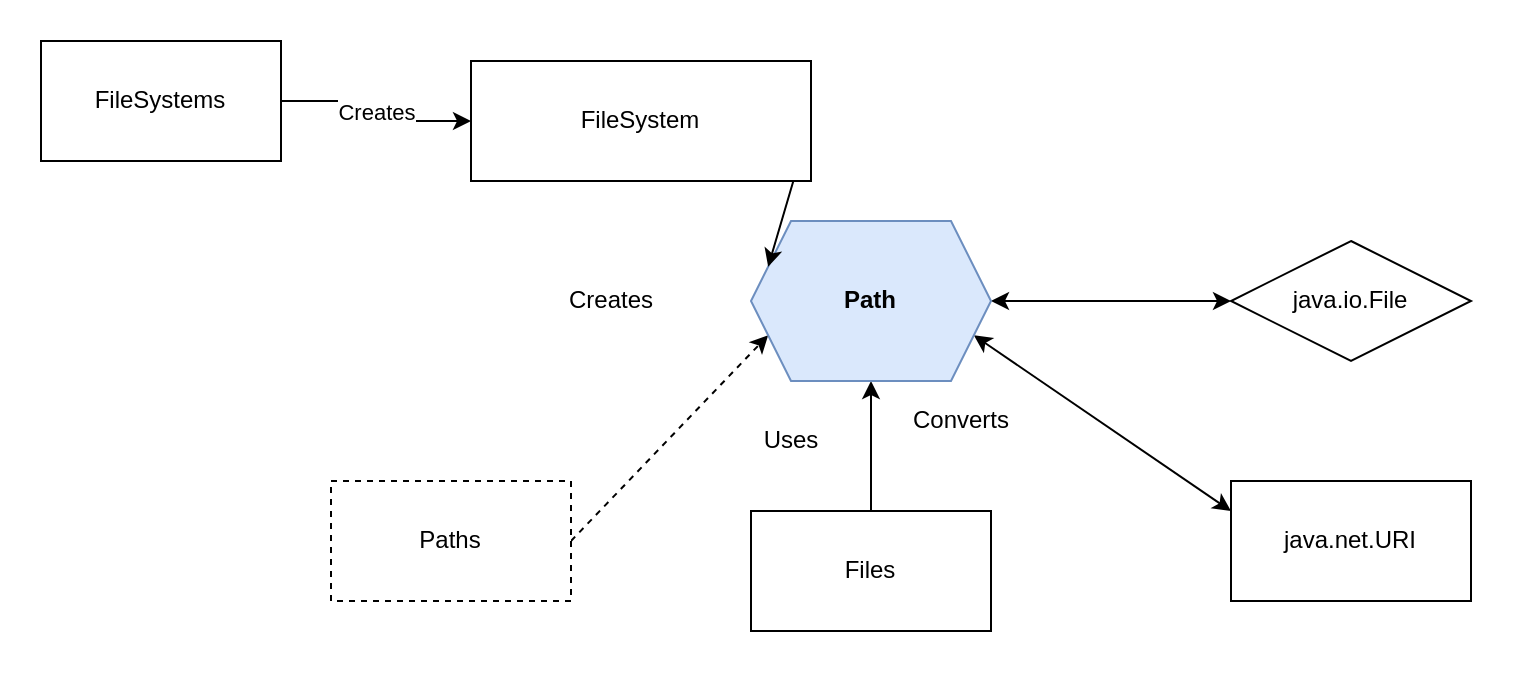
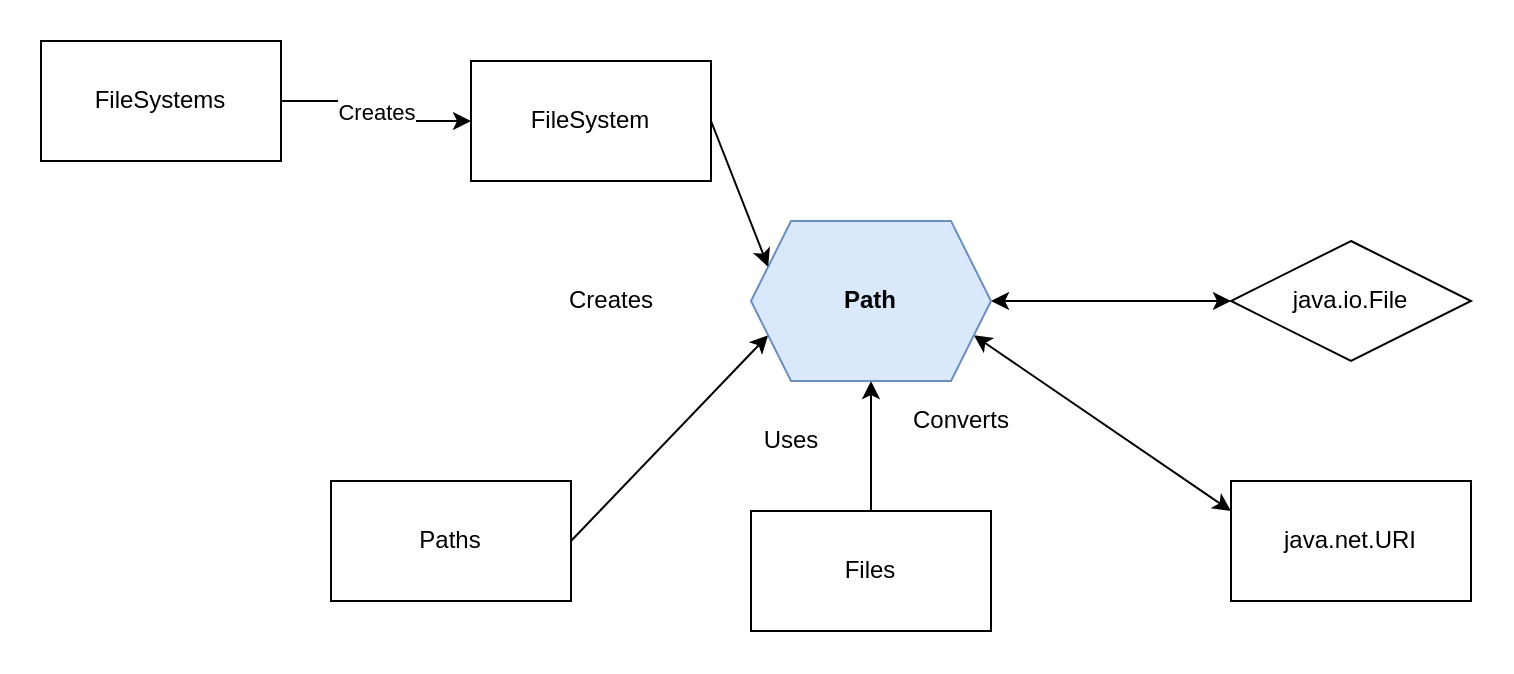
(641, 121) -> (591, 121)
(665, 443) -> (665, 443)
(451, 541) -> (451, 541)
